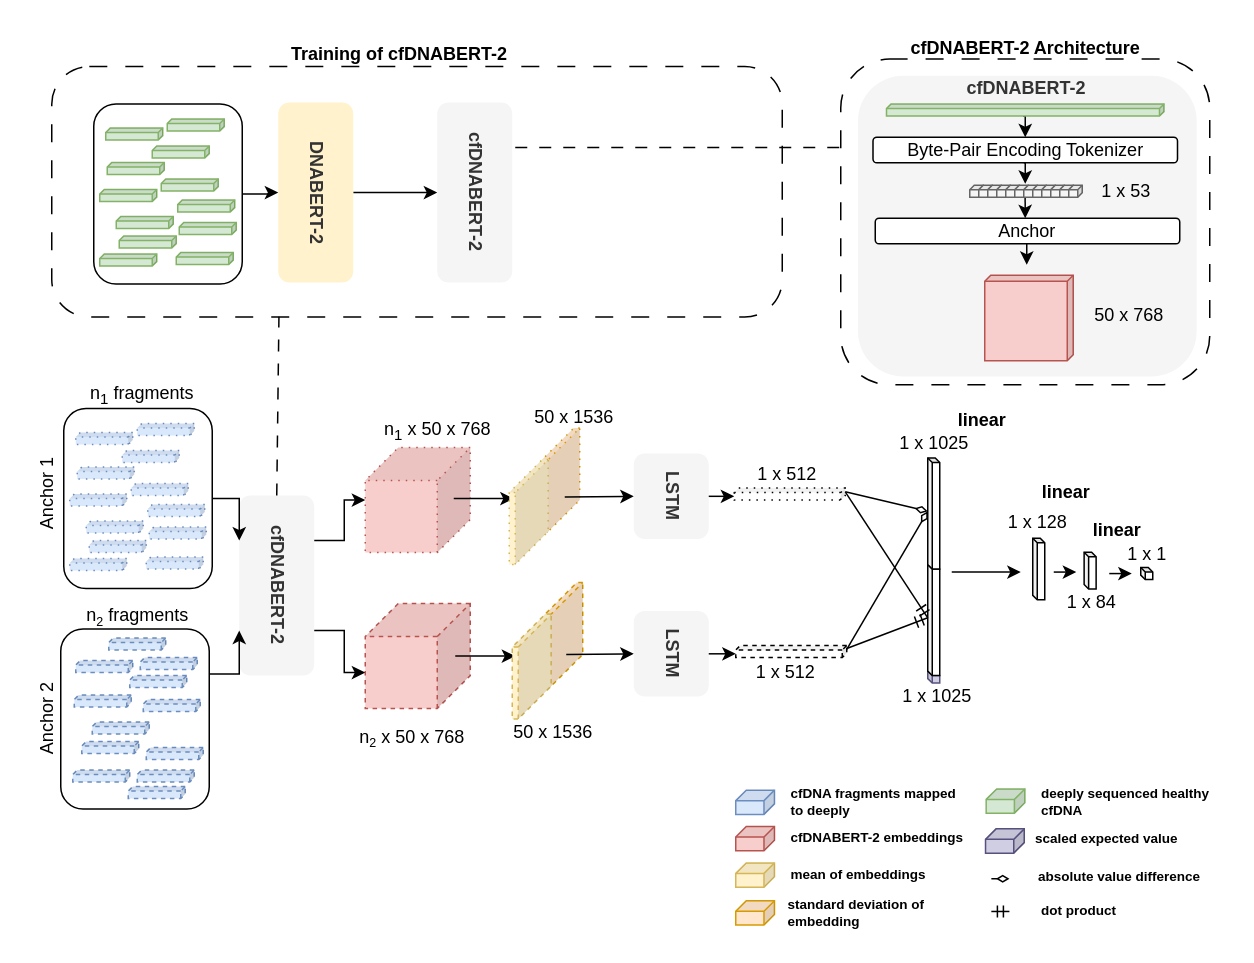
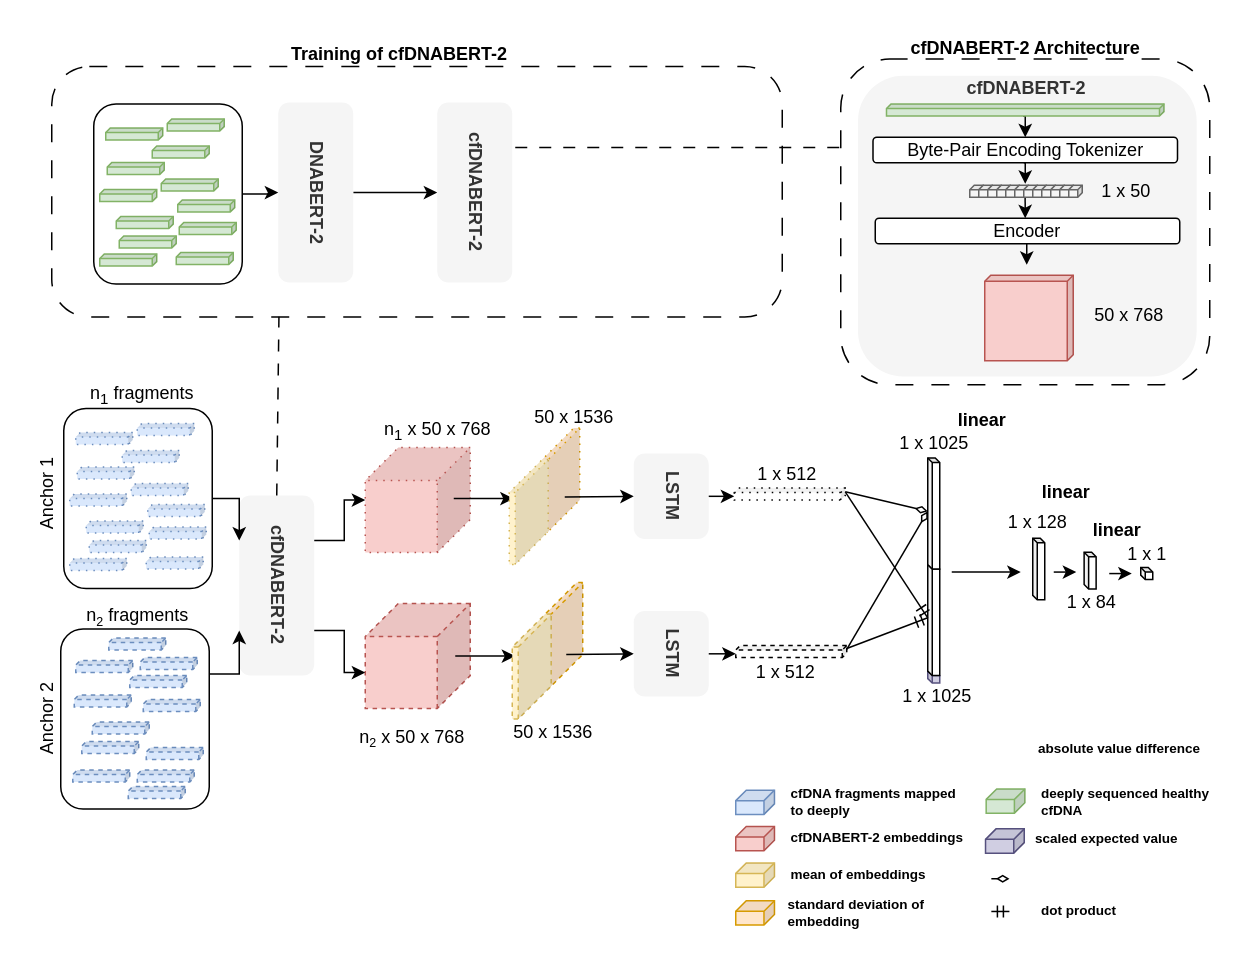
(1127, 191) -> (1127, 191)
(316, 193) -> (316, 193)
(1028, 232) -> (1028, 232)
(1124, 877) -> (1124, 750)
